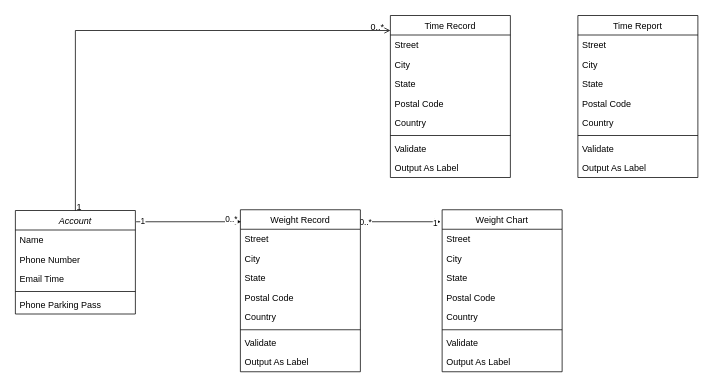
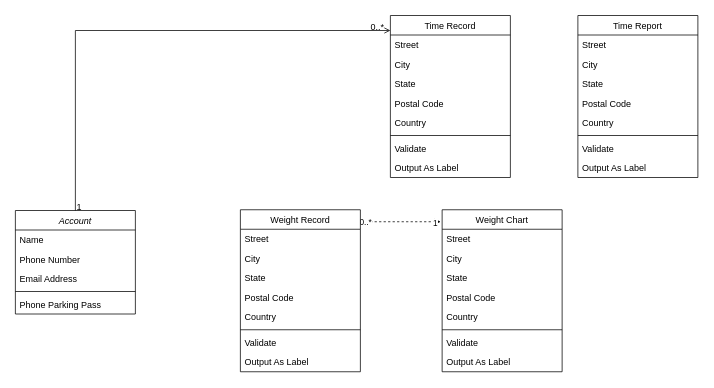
(186, 222) -> none
(402, 222) -> (402, 222)
(40, 279) -> (49, 279)
